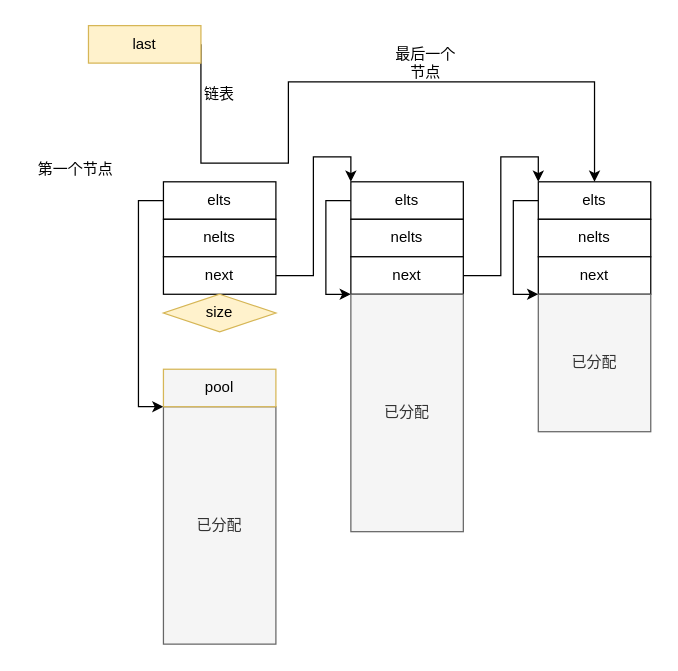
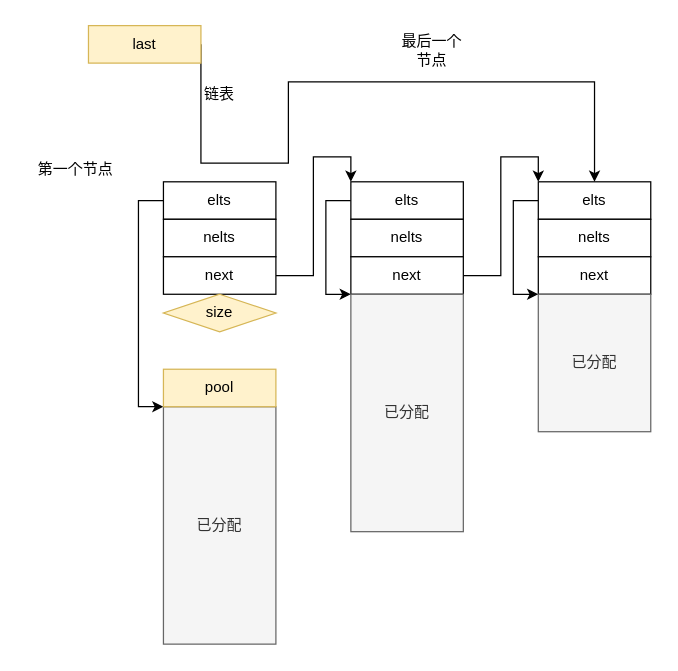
(426, 63) -> (432, 51)
(219, 388) -> (219, 388)
